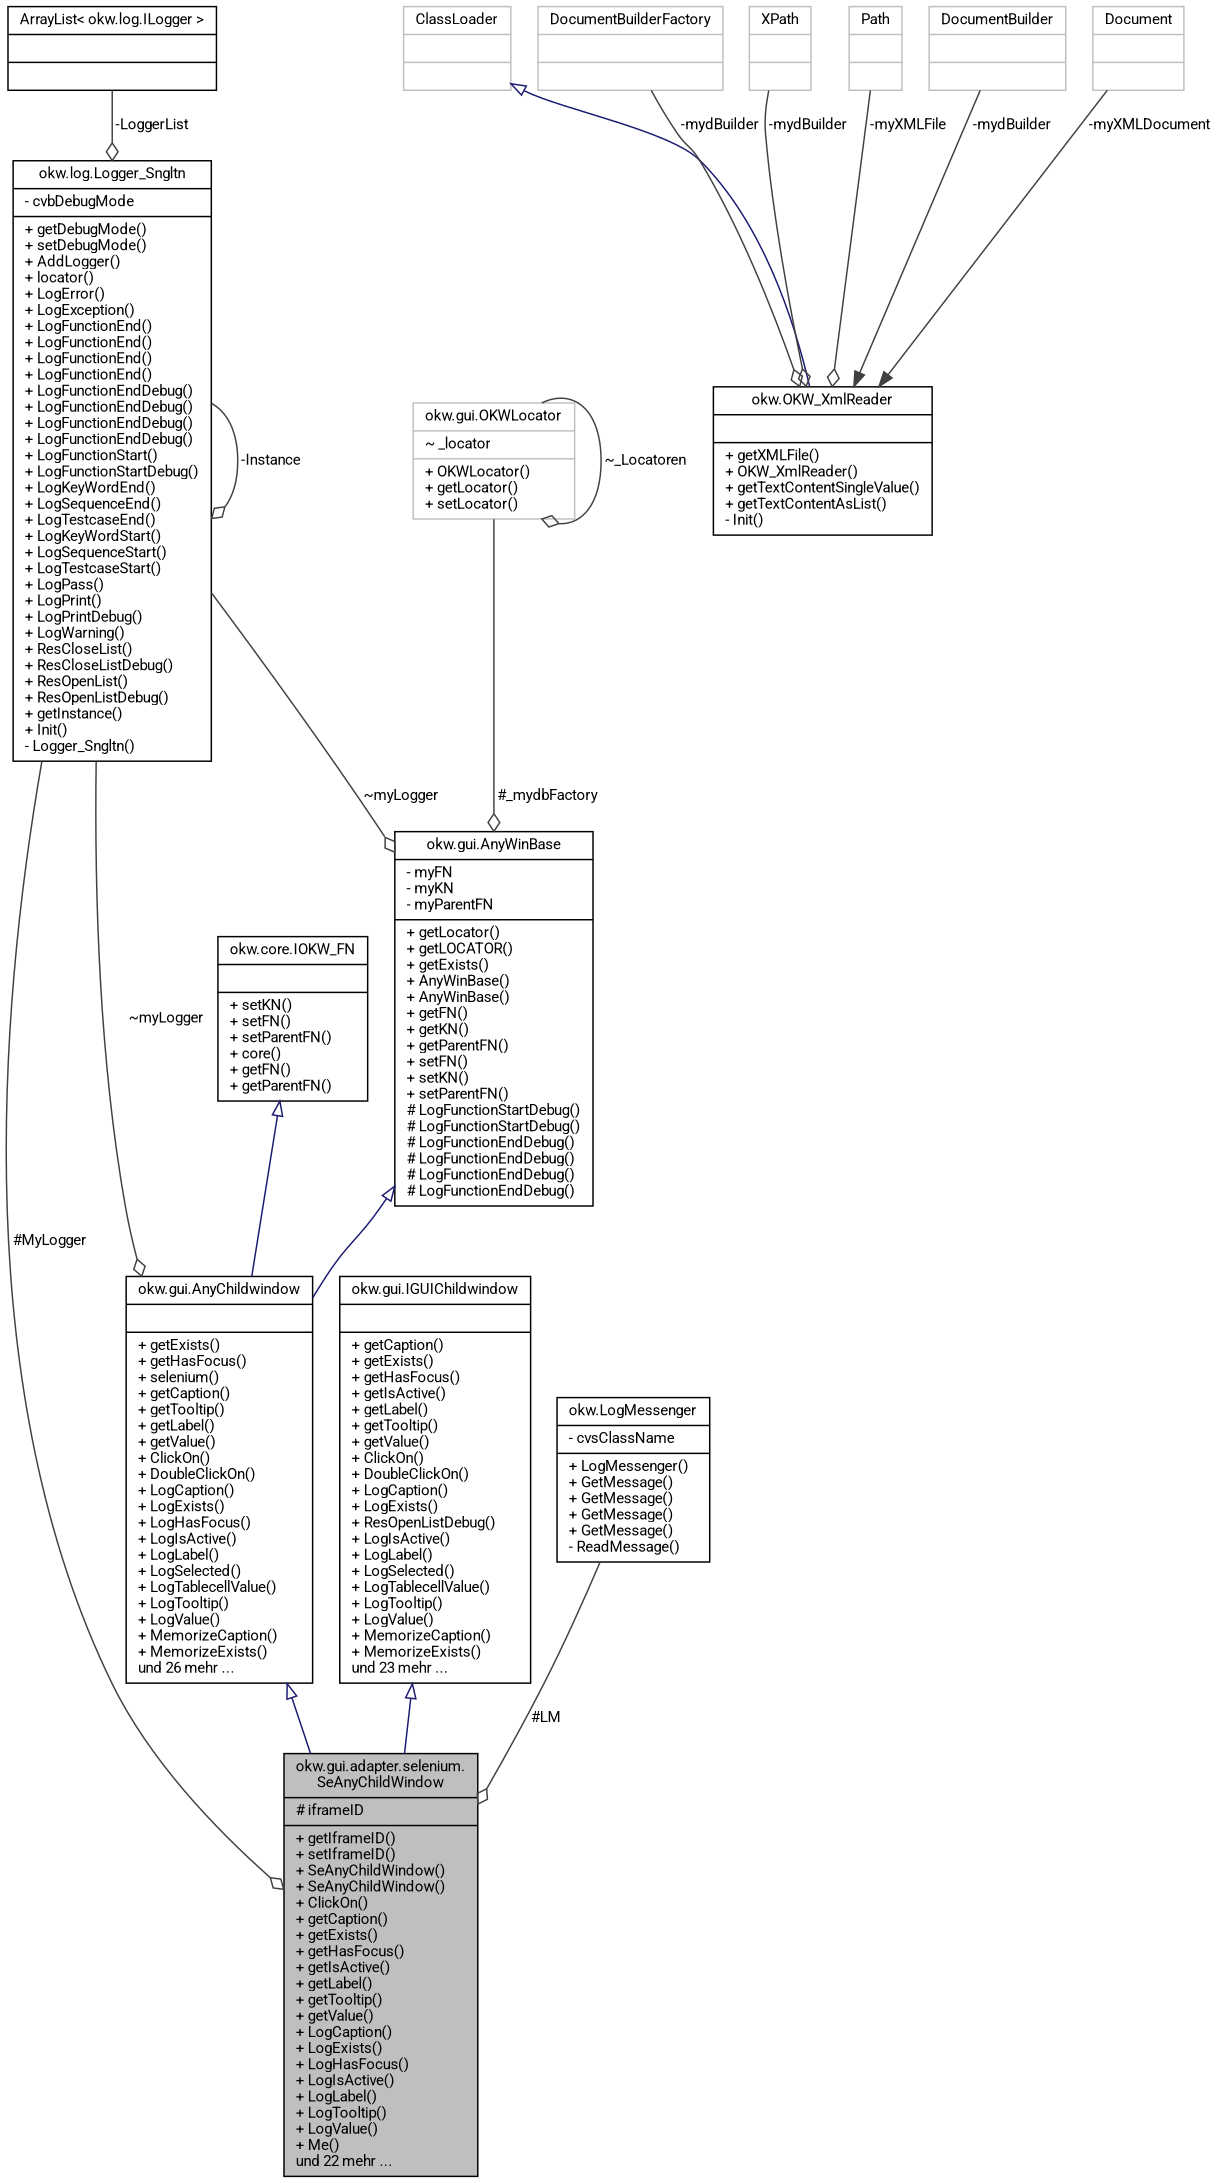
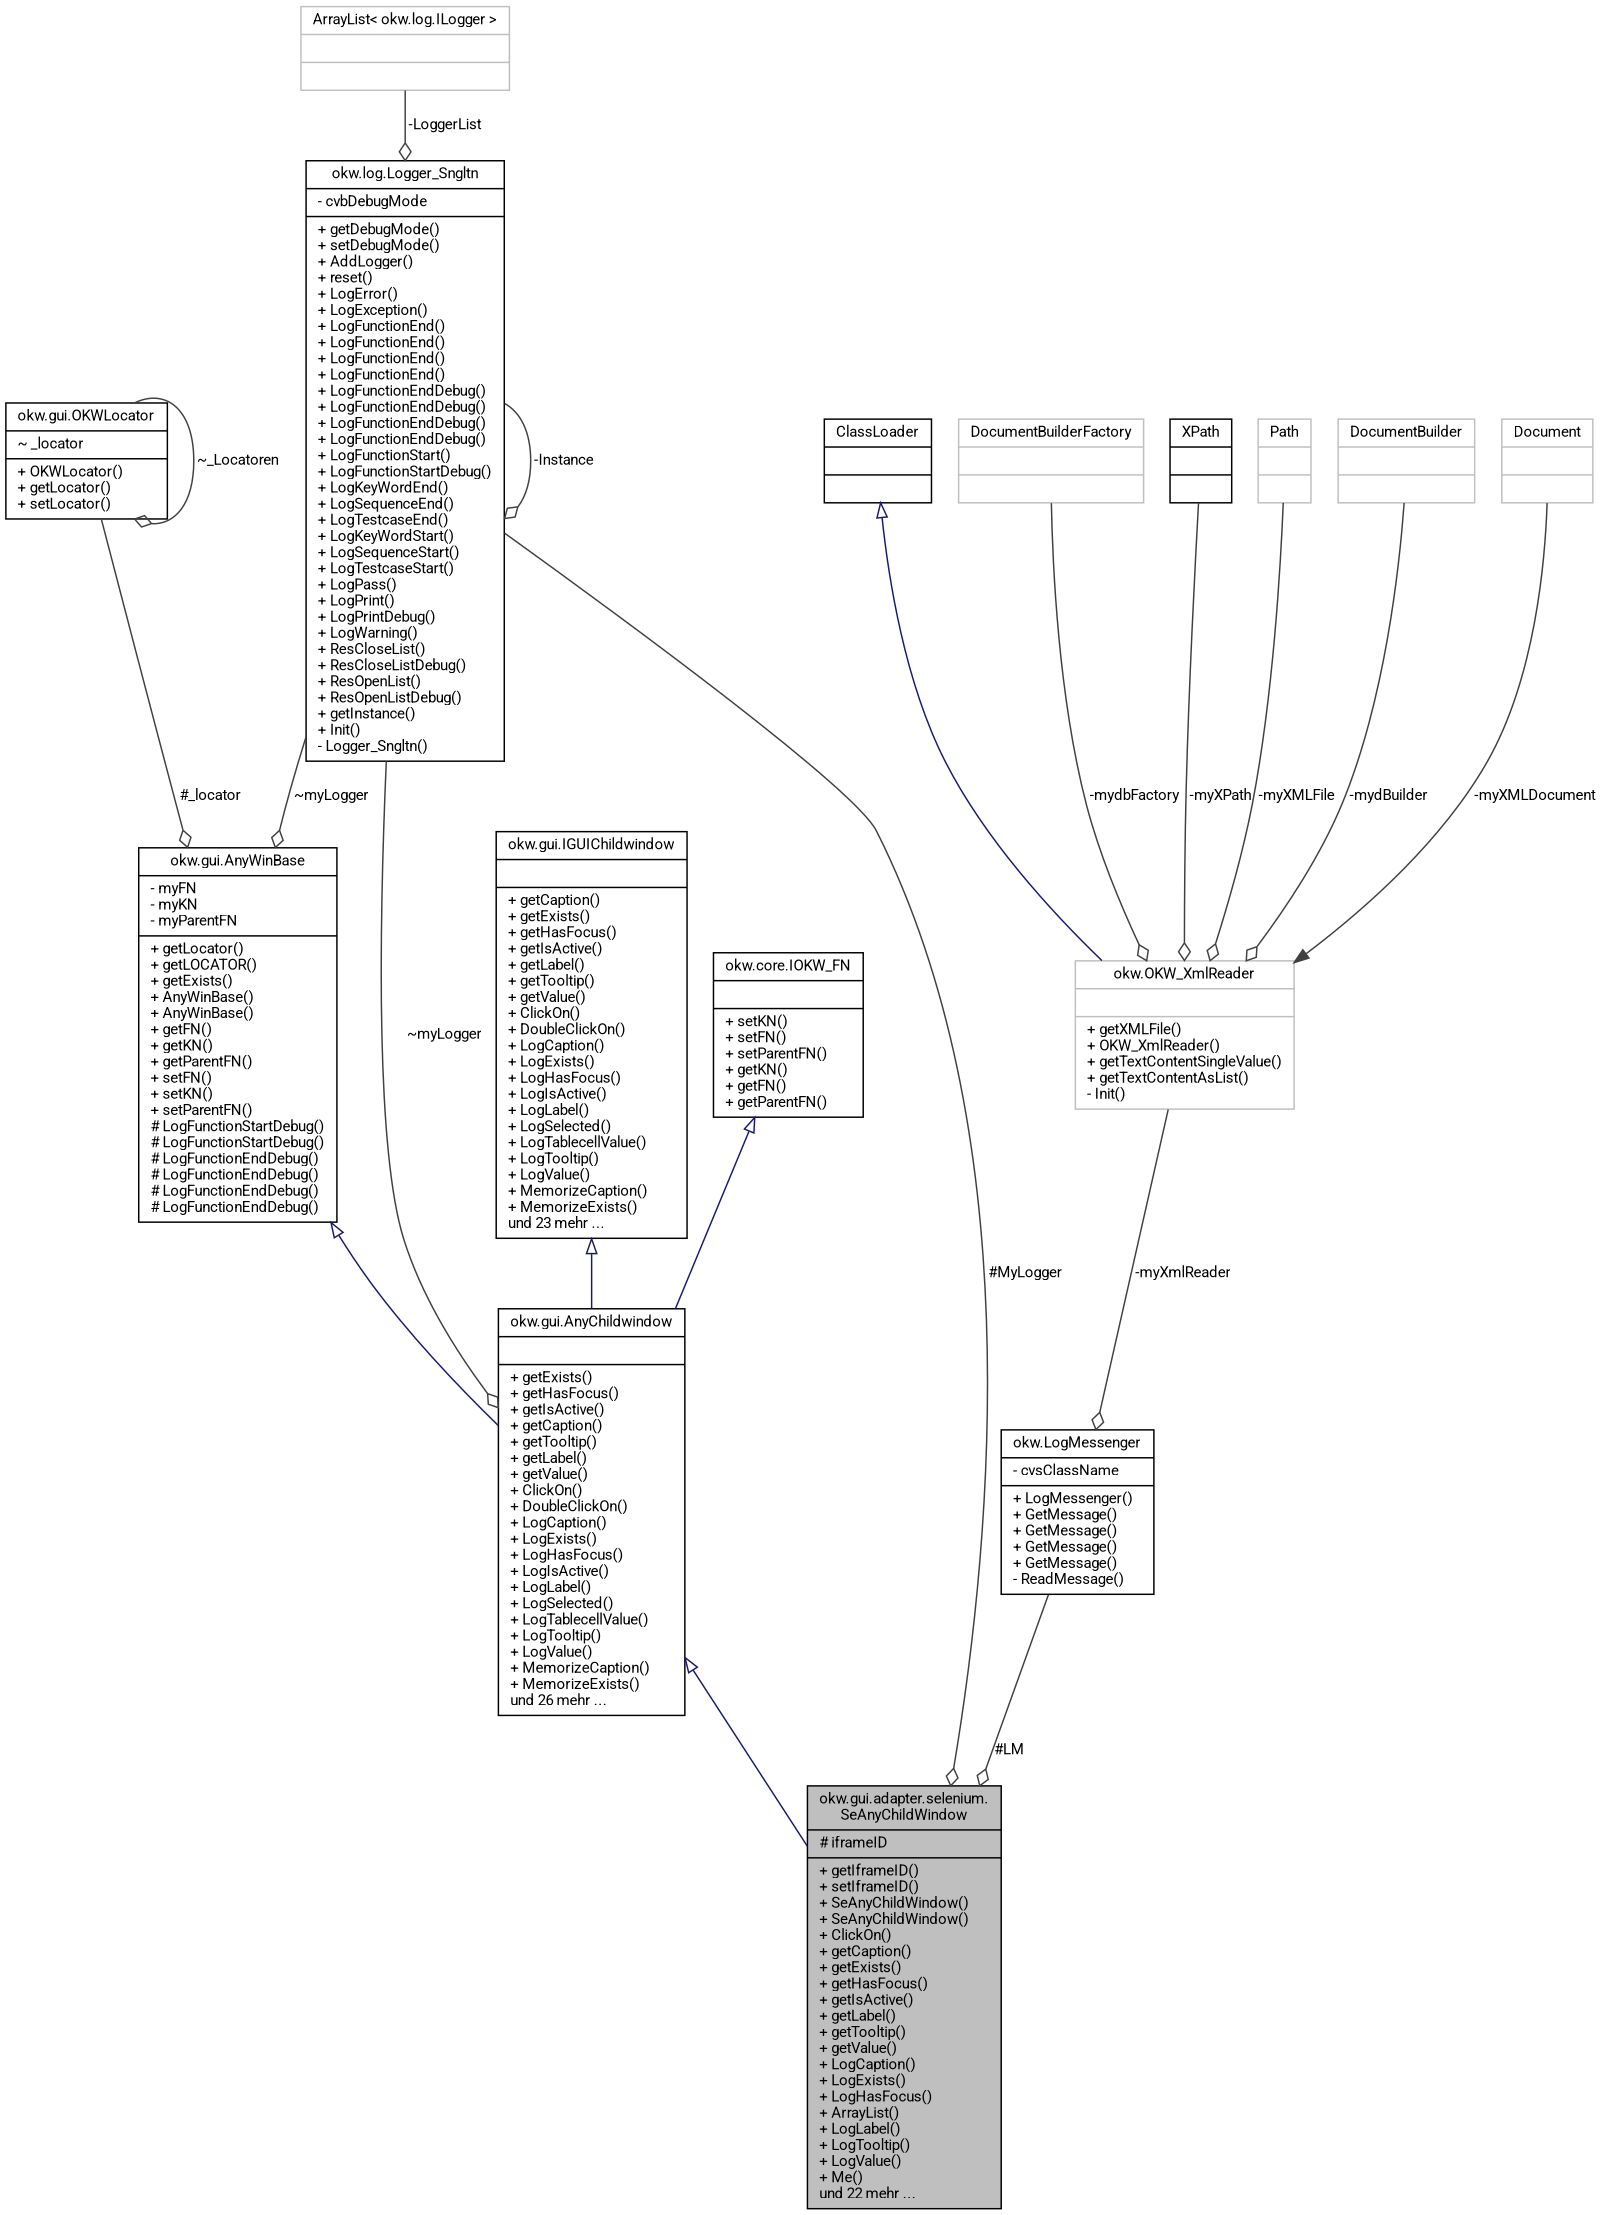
(112, 48) -> (405, 48)
(457, 48) -> (878, 461)
(780, 48) -> (1201, 461)
(719, 126) -> (1133, 796)
(807, 126) -> (1219, 796)
(920, 232) -> (1365, 736)
(60, 278) -> (346, 278)
(494, 461) -> (87, 461)
(823, 461) -> (1185, 1035)
(546, 796) -> (209, 796)
(256, 1054) -> (757, 1070)
none -> (1134, 1261)
(179, 1378) -> (558, 1410)
(424, 1523) -> (565, 1078)
(408, 1726) -> (592, 1281)
(346, 2081) -> (860, 2113)
